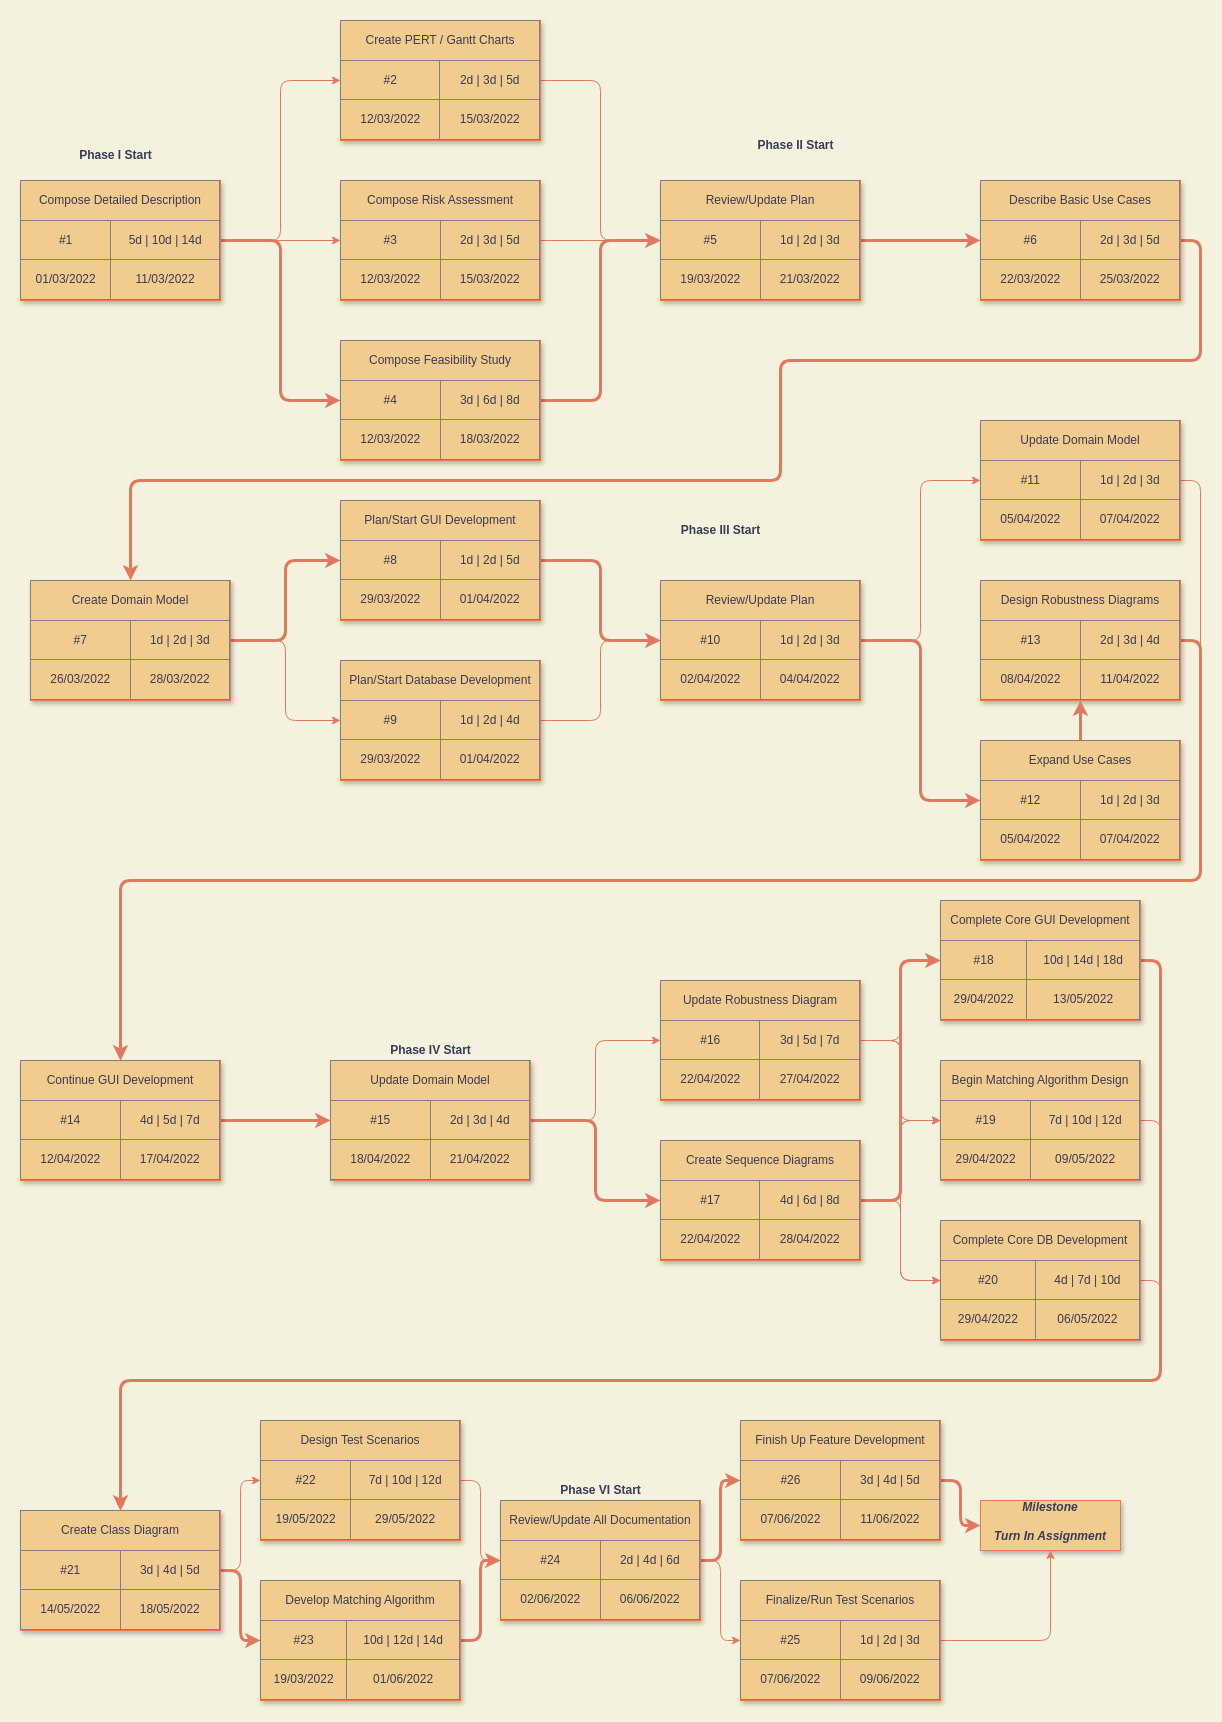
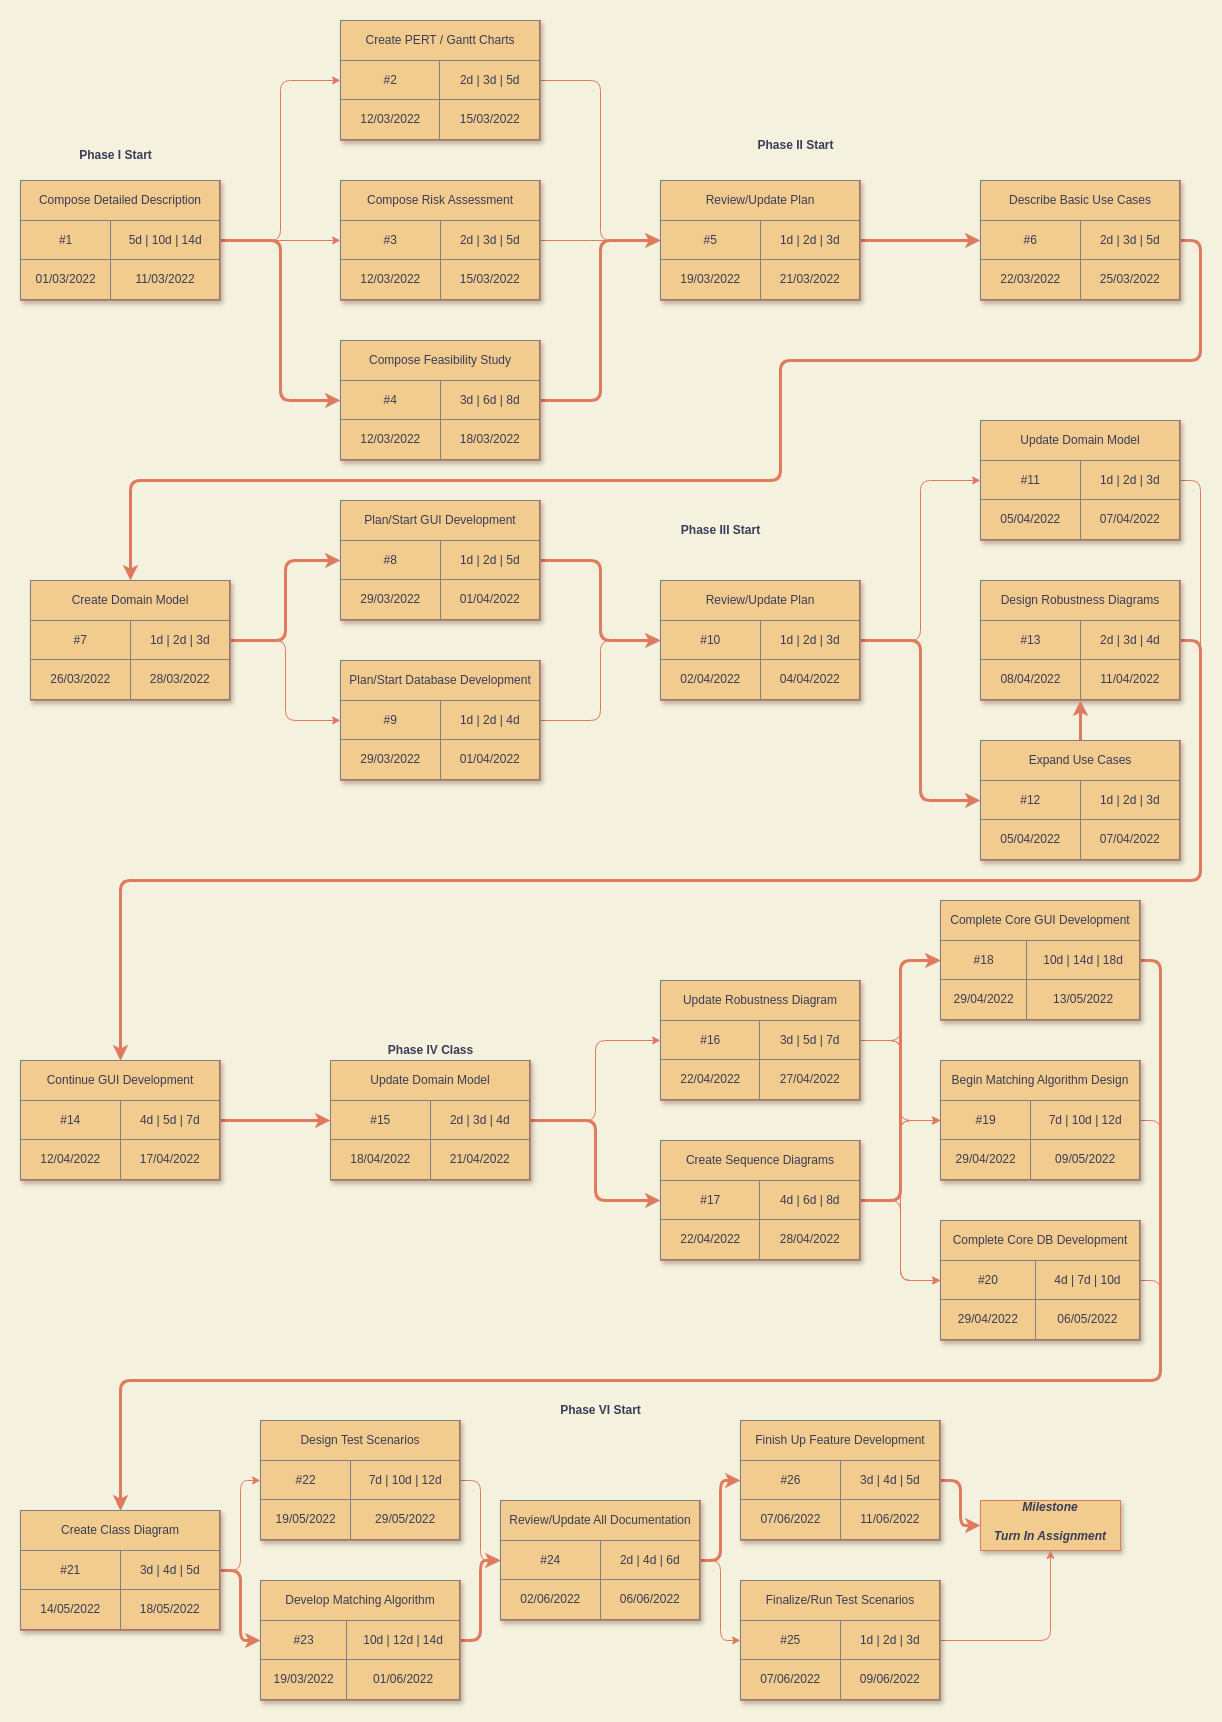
(431, 1051) -> (431, 1051)
(601, 1491) -> (601, 1411)
